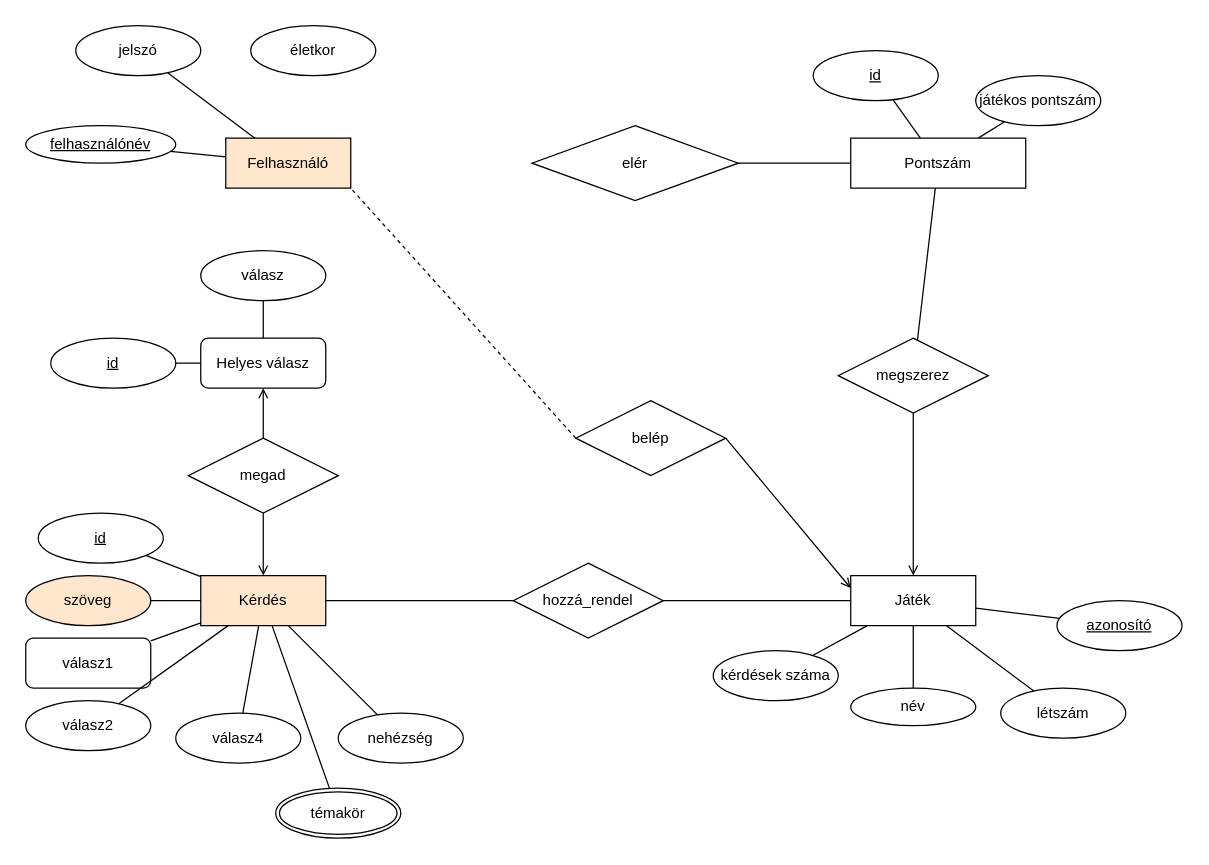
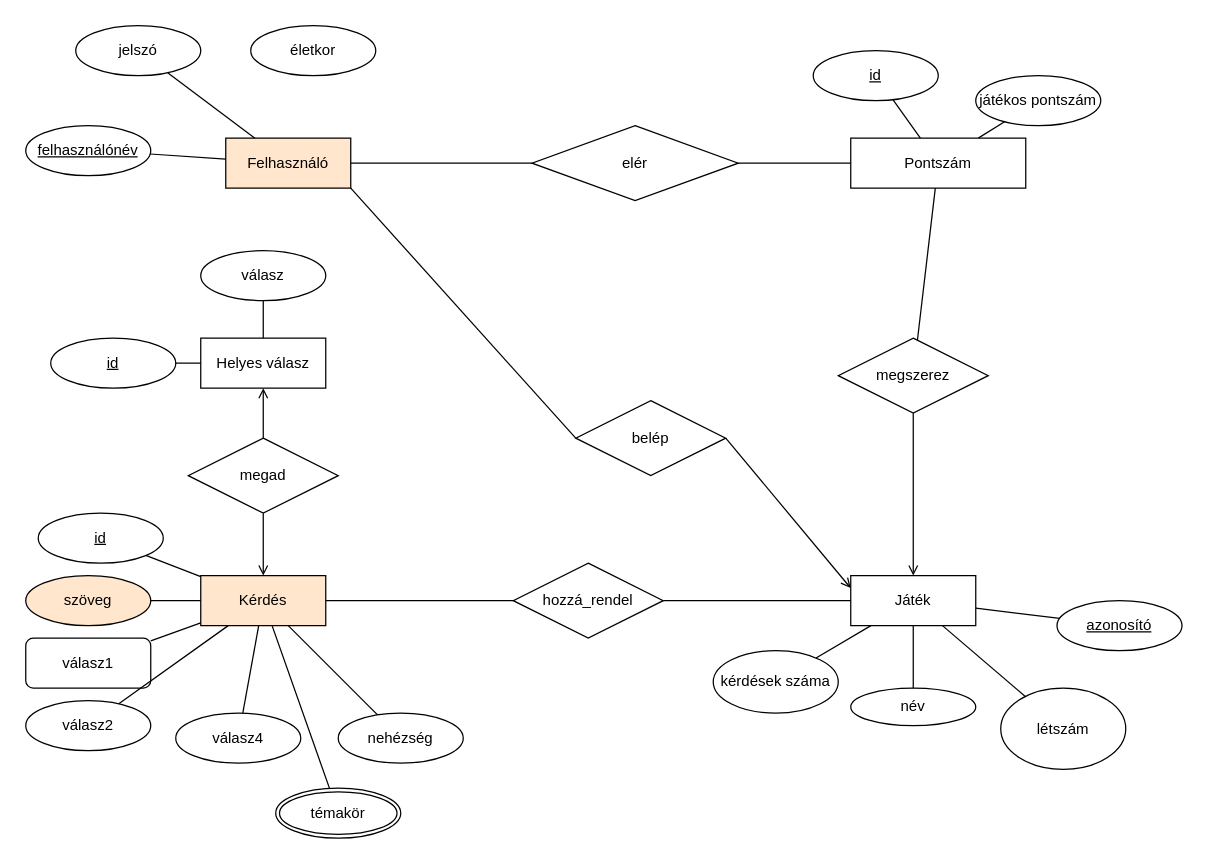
(101, 144) -> (88, 151)
none -> (441, 163)
(462, 312) -> (462, 312)
(263, 363) -> (263, 363)
(776, 676) -> (776, 682)
(1063, 713) -> (1063, 729)
